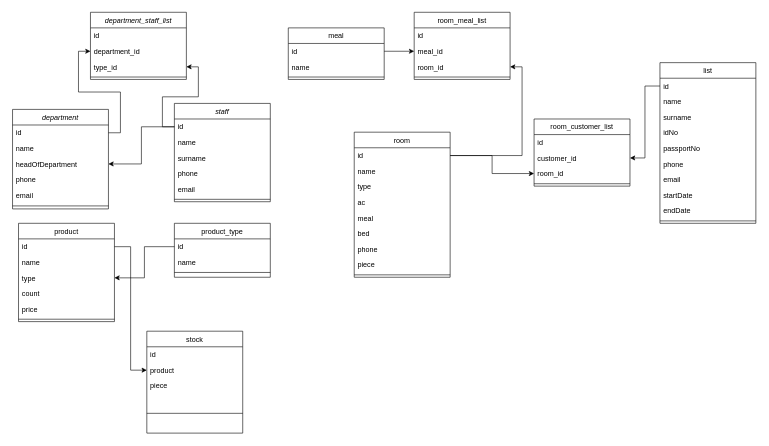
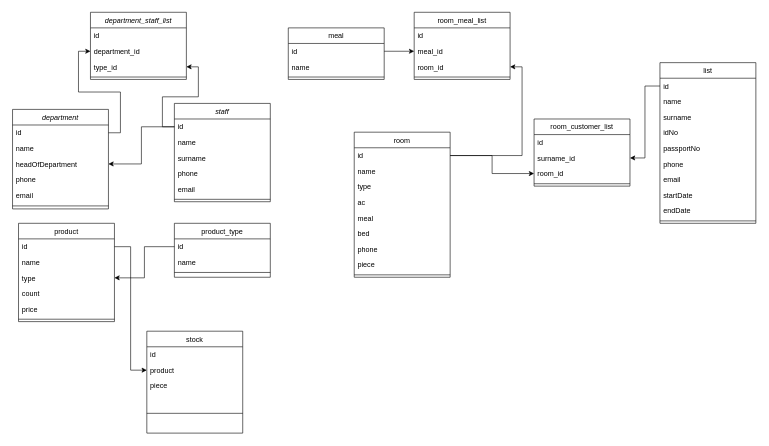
(559, 158) -> (557, 158)
